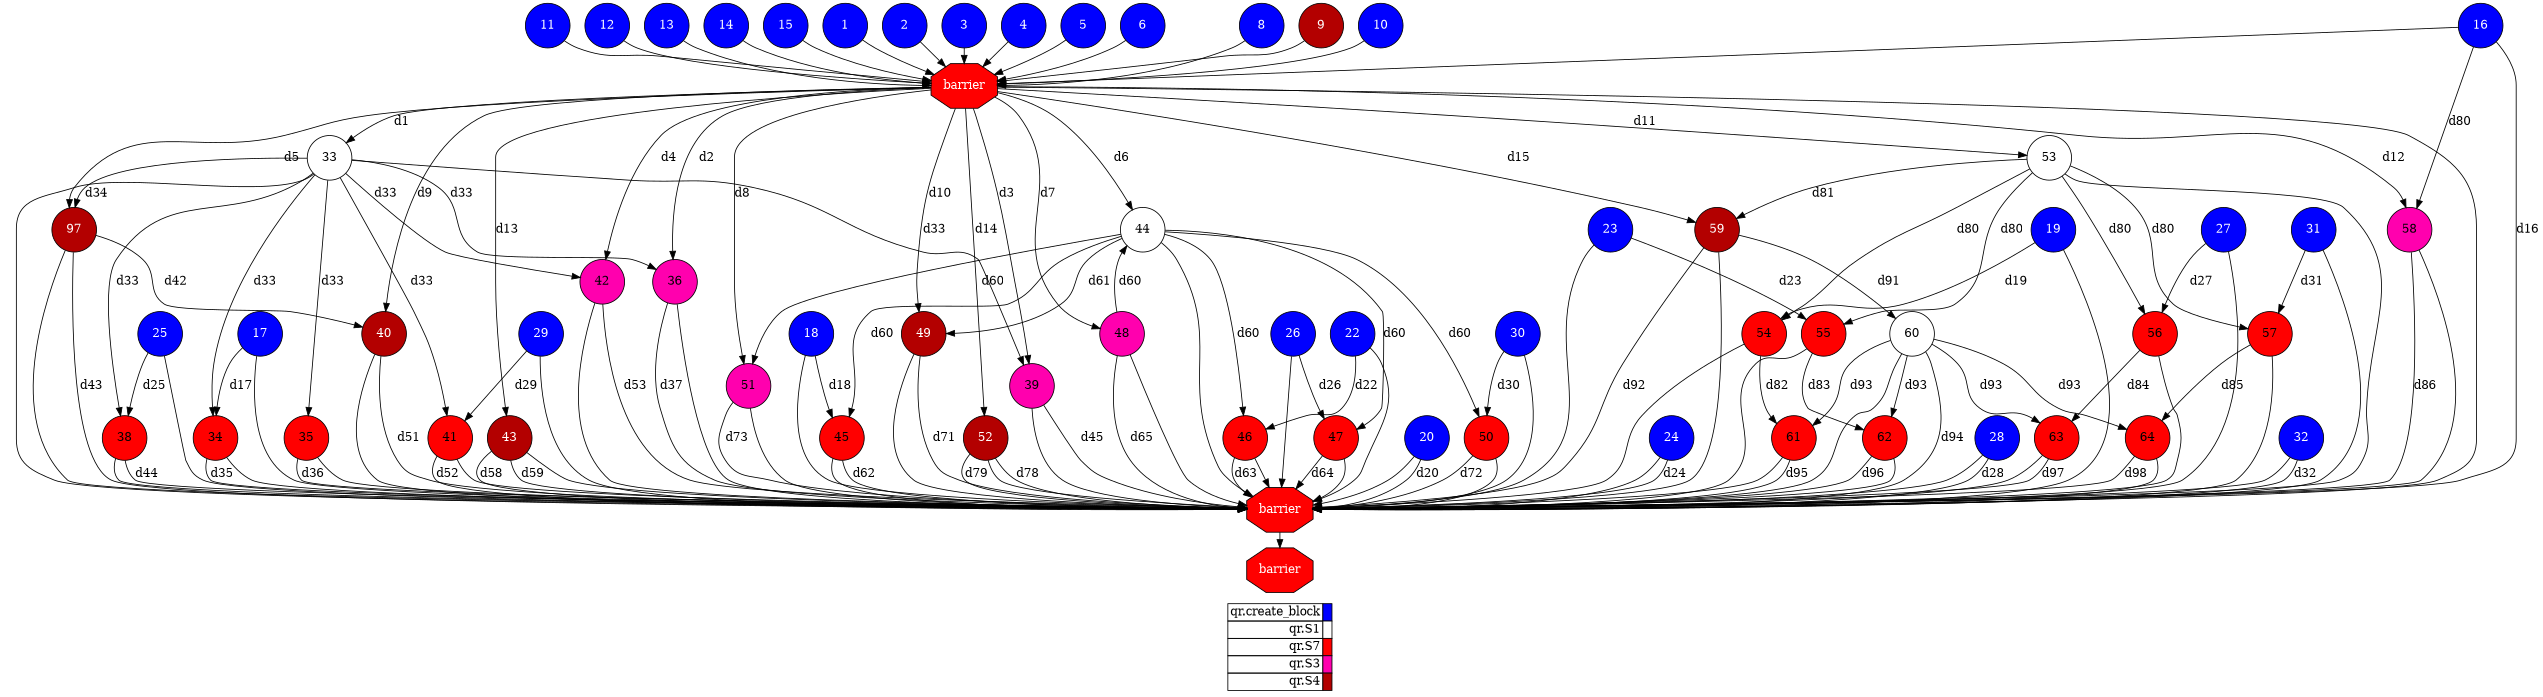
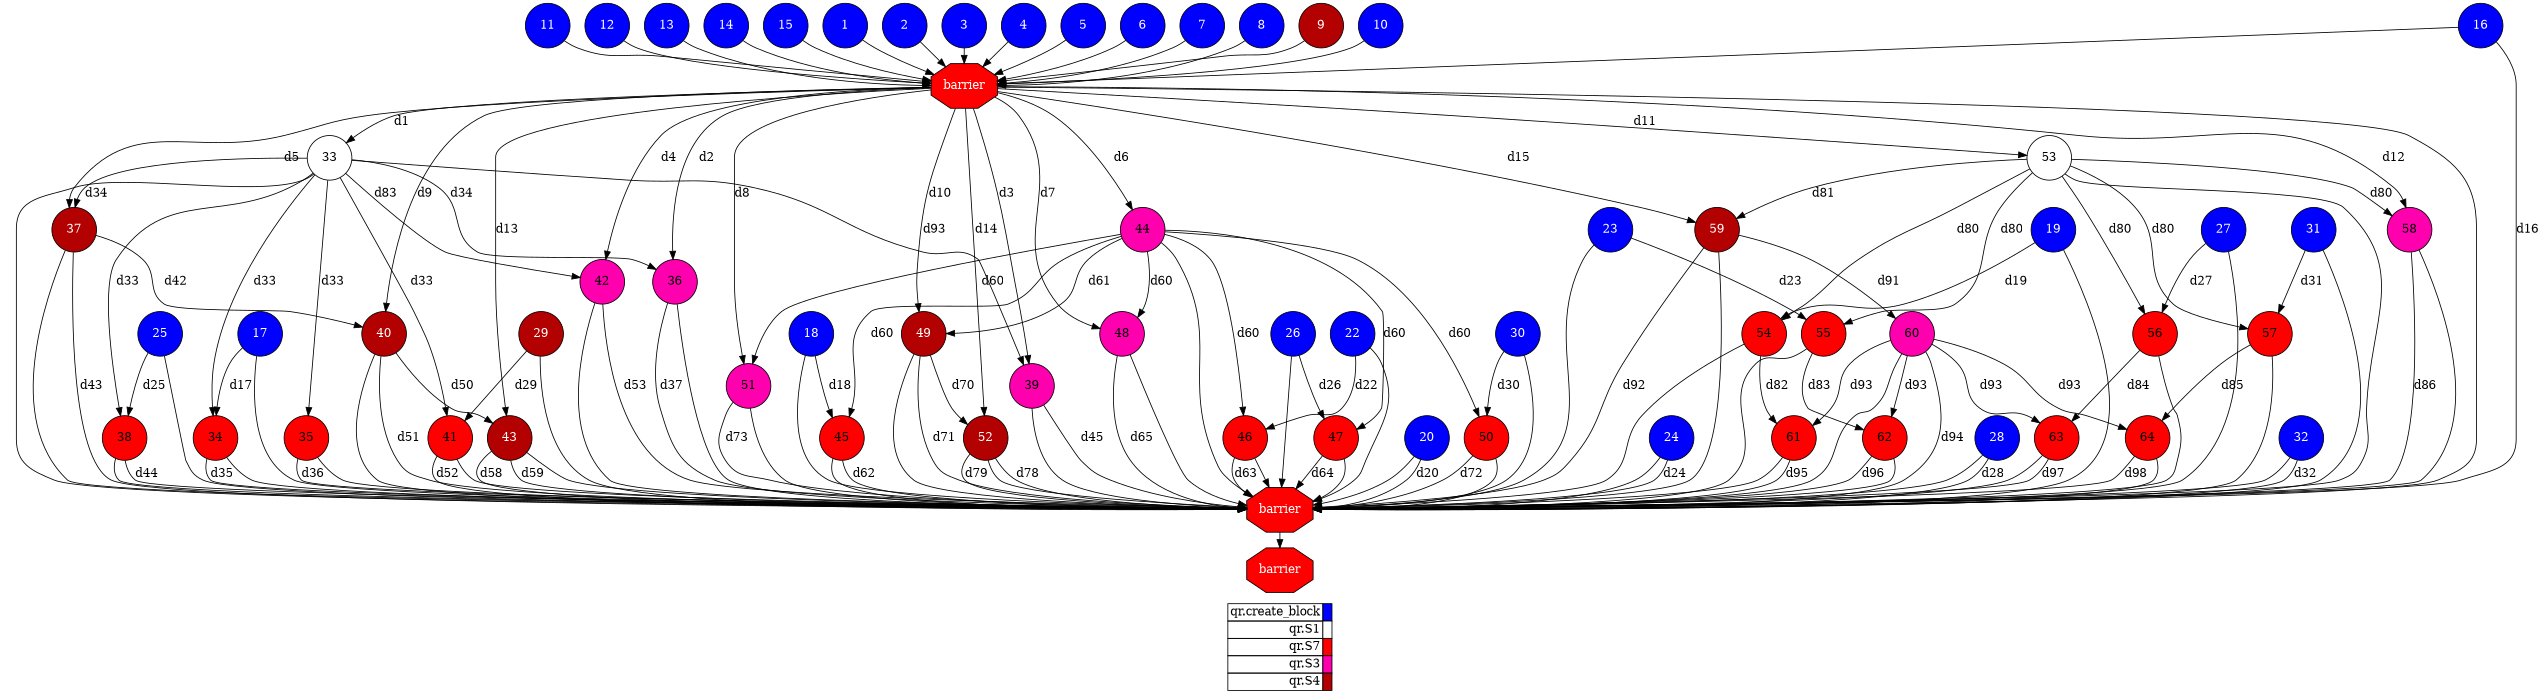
none -> (1202, 26)
(2447, 124) -> (2233, 169)
(386, 194) -> (386, 194)
(462, 194) -> (462, 194)
(74, 230) -> (74, 230)
(934, 230) -> (934, 230)
(1143, 230) -> (1143, 230)
(1115, 282) -> (1149, 282)
(541, 334) -> (541, 334)
(1912, 334) -> (1912, 334)
none -> (942, 389)
none -> (434, 396)
